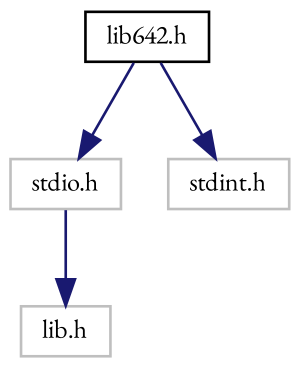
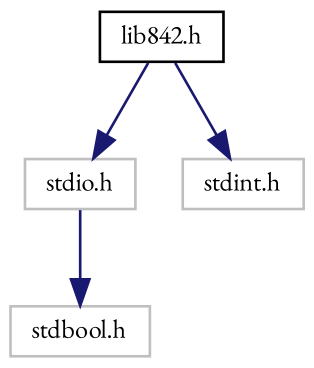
(147, 37) -> (162, 37)
(66, 331) -> (80, 331)
